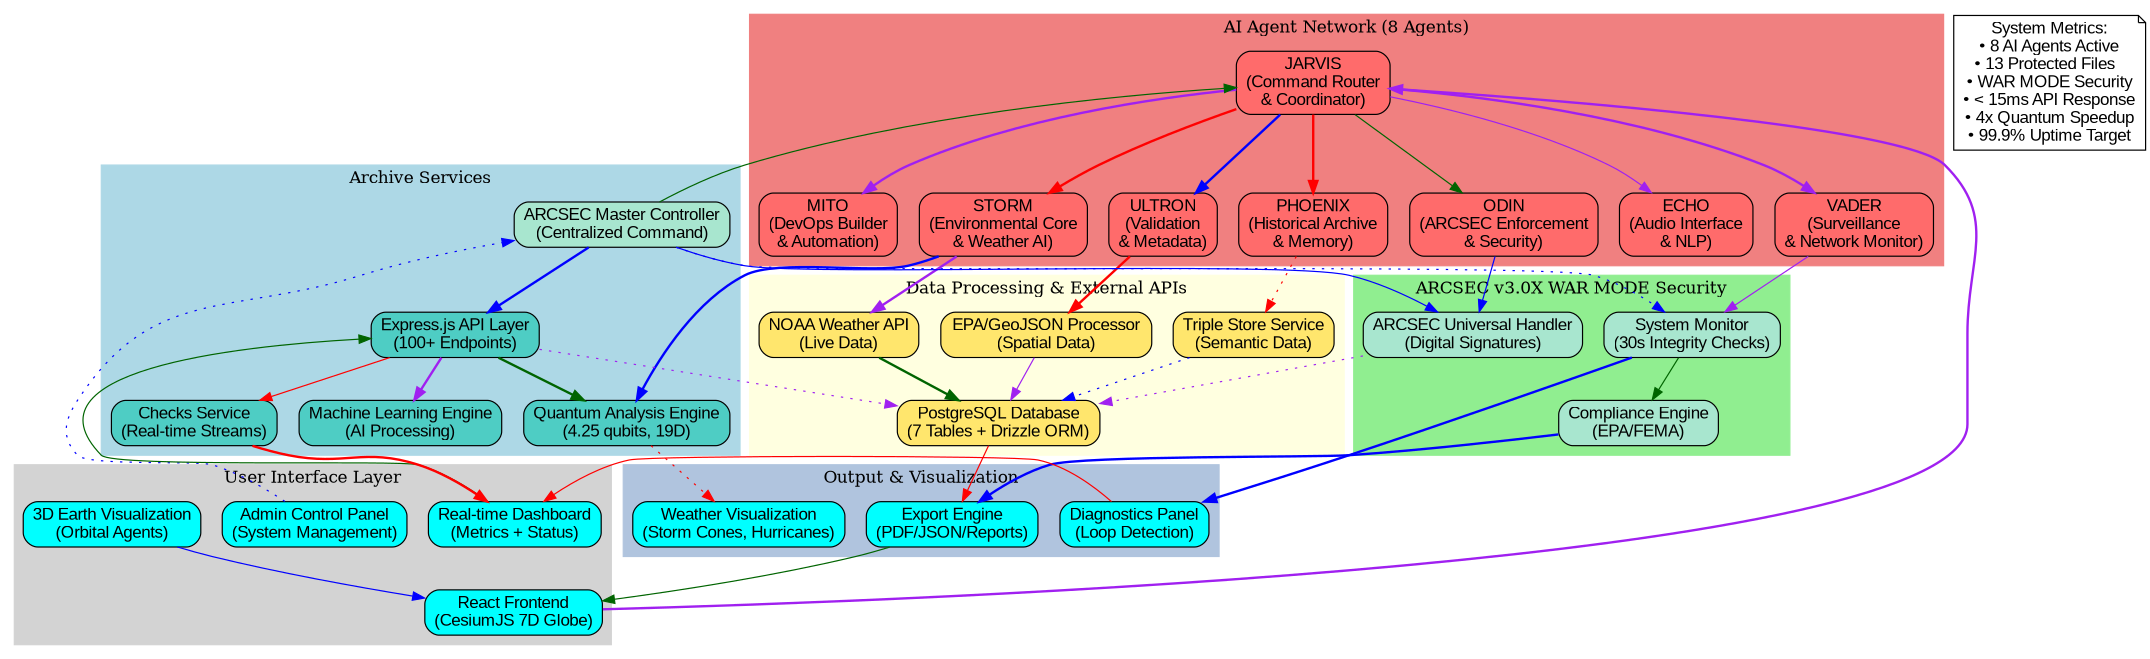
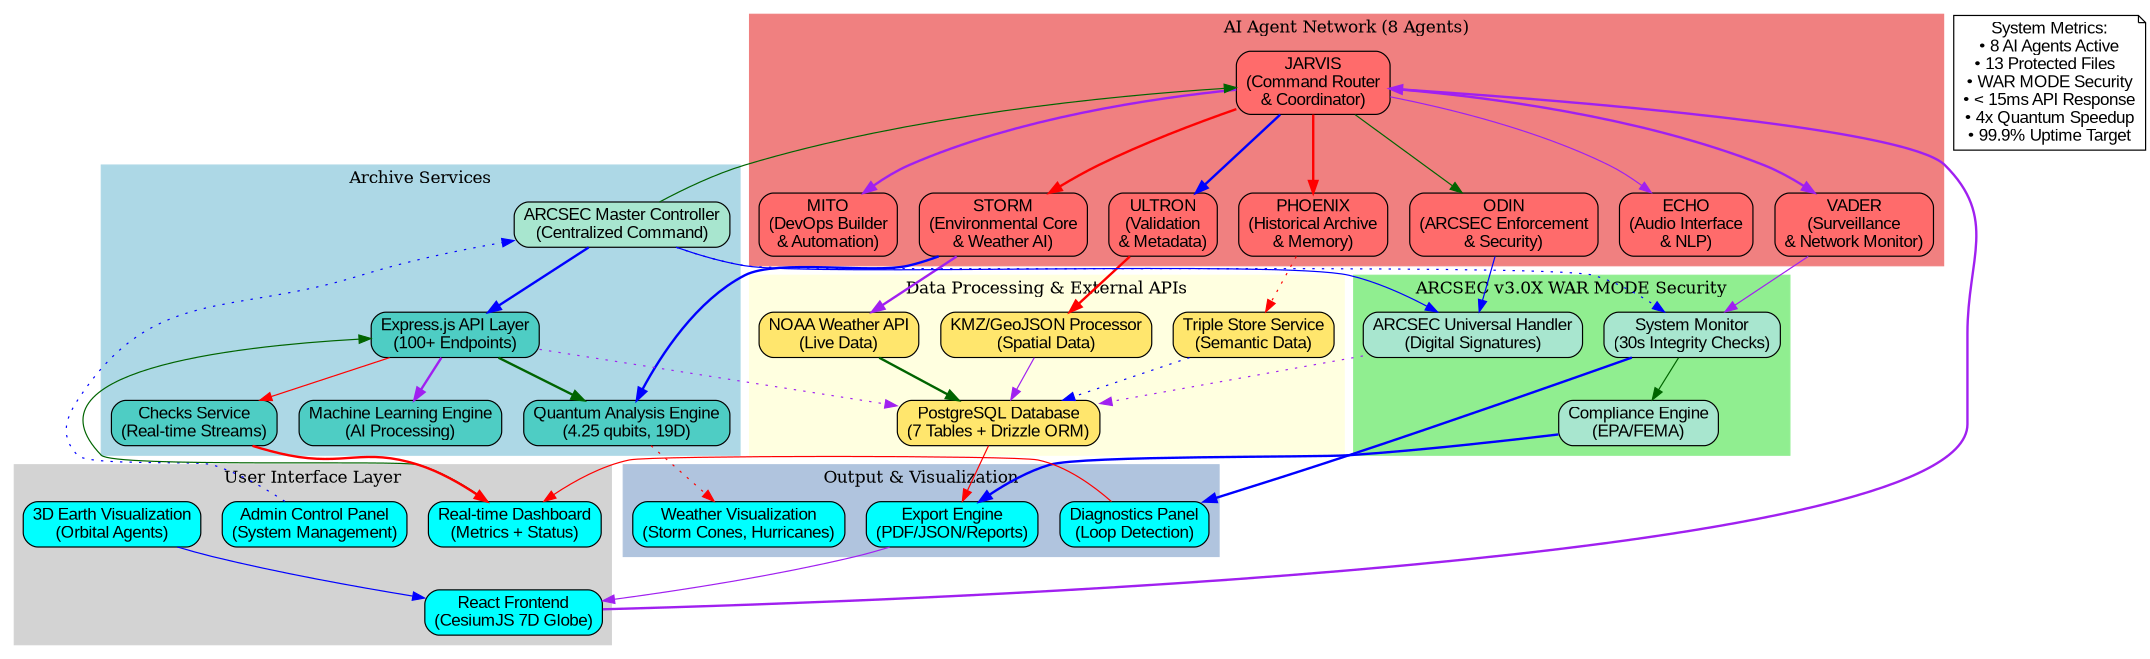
(1046, 335) -> (1046, 335)
(753, 578) -> (753, 578)
